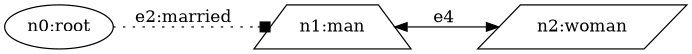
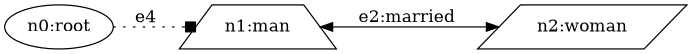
(183, 18) -> (146, 18)
(444, 18) -> (407, 18)
